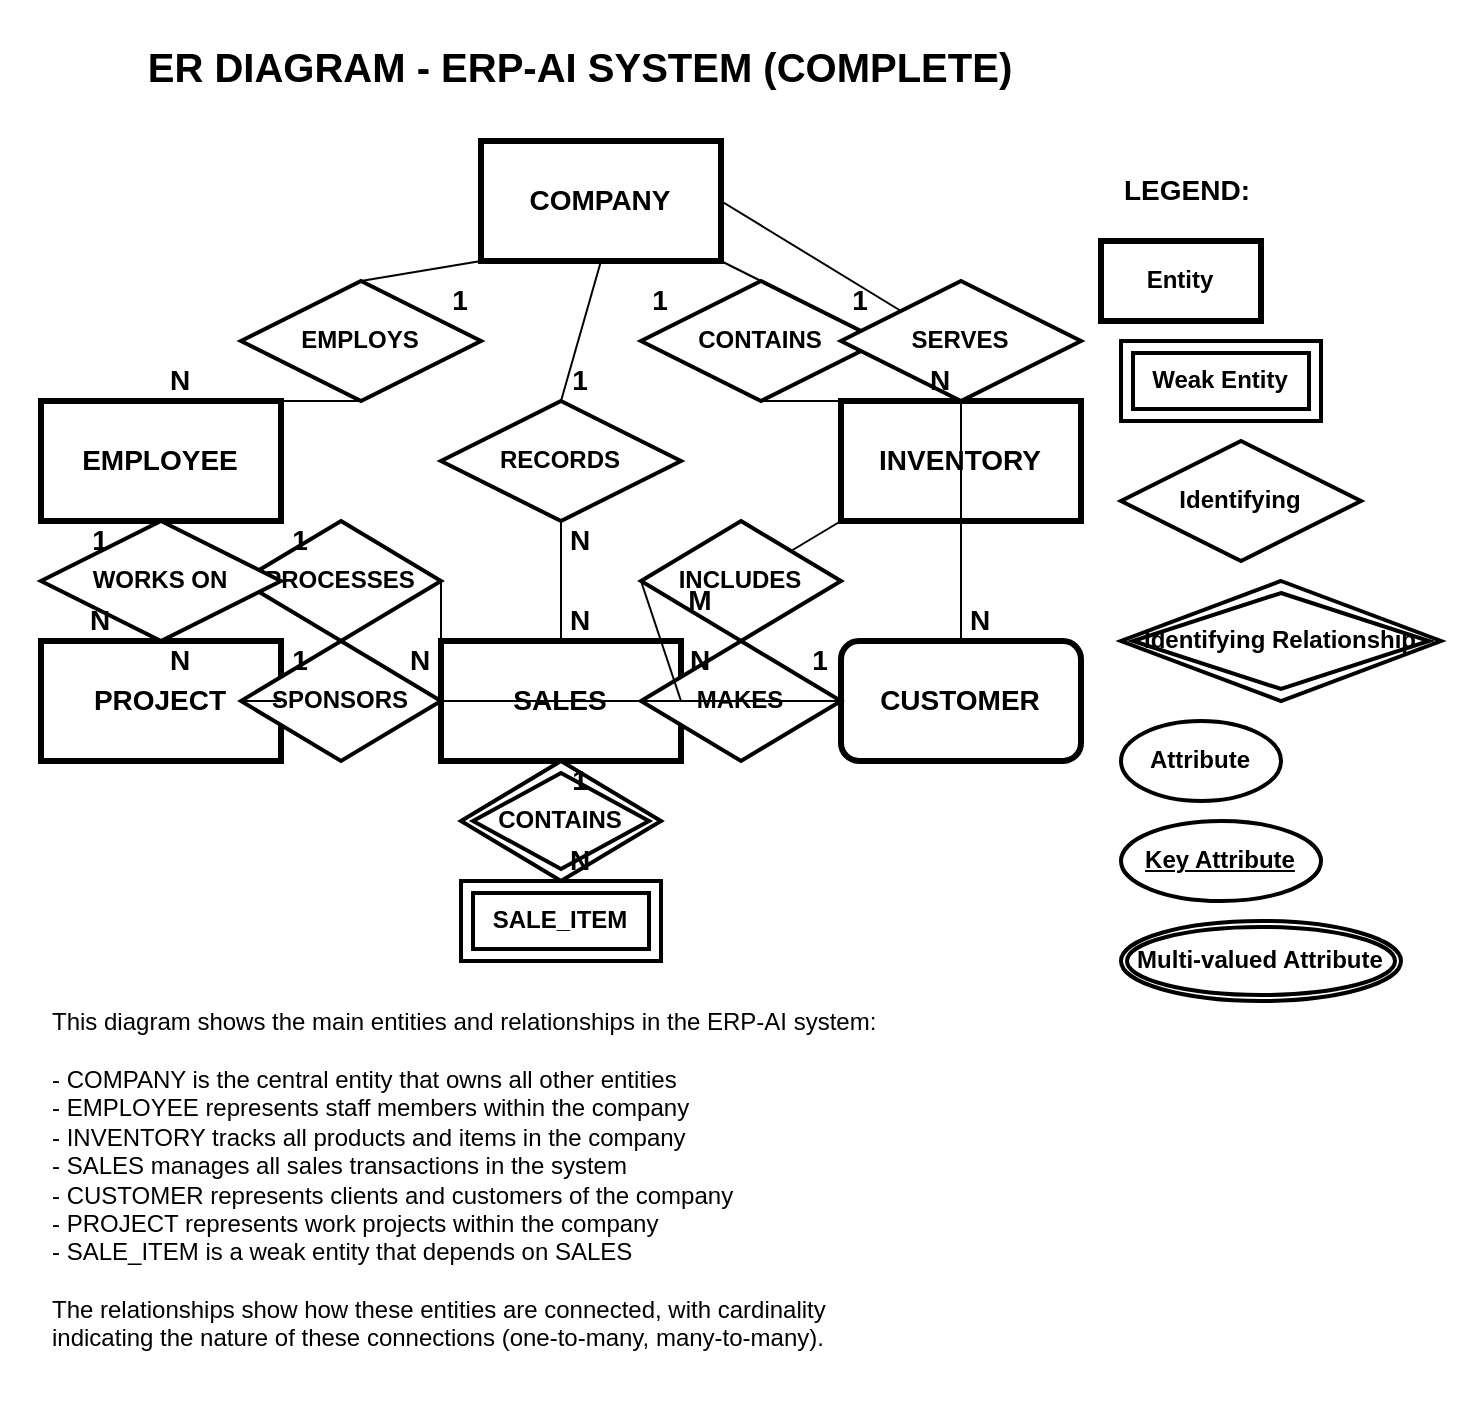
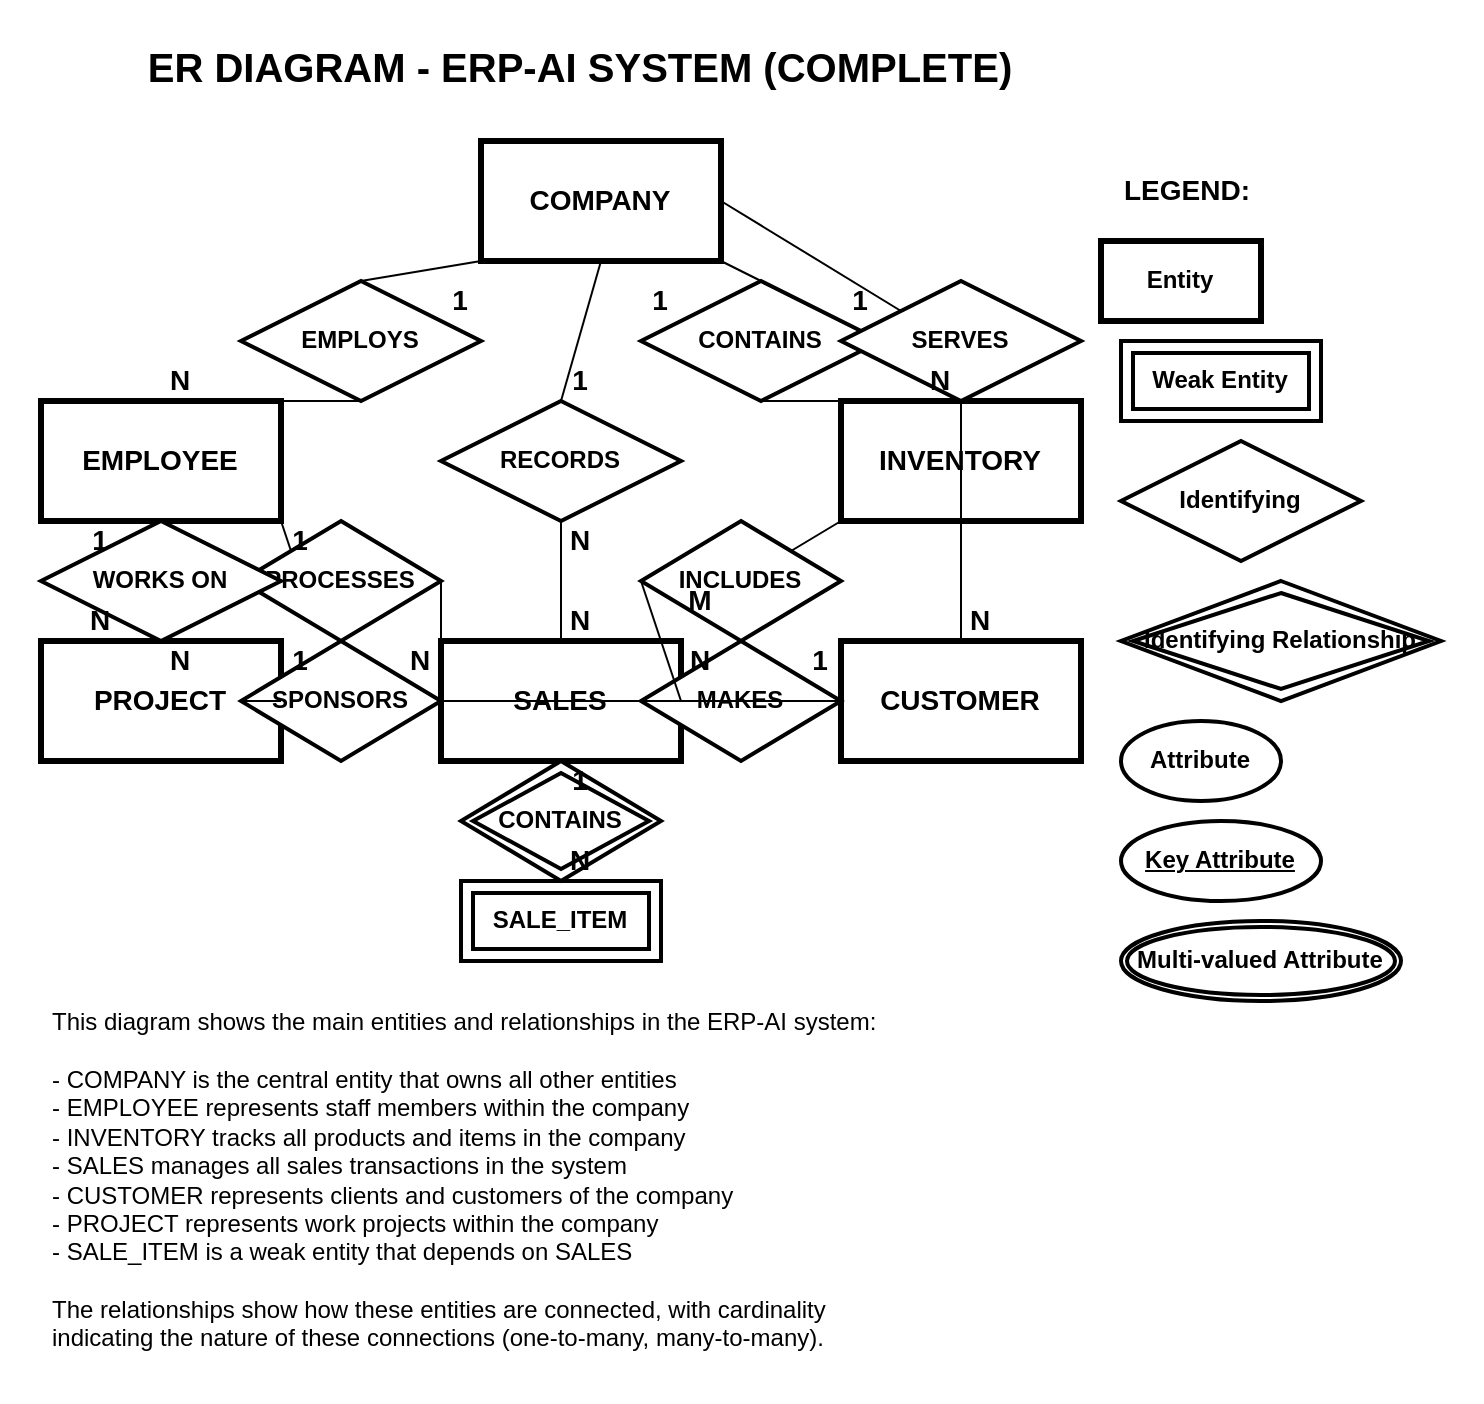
none -> (286, 536)
(961, 701) -> (961, 701)
